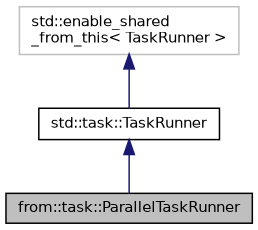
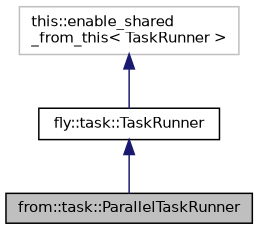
(129, 31) -> (129, 31)
(129, 124) -> (129, 124)
